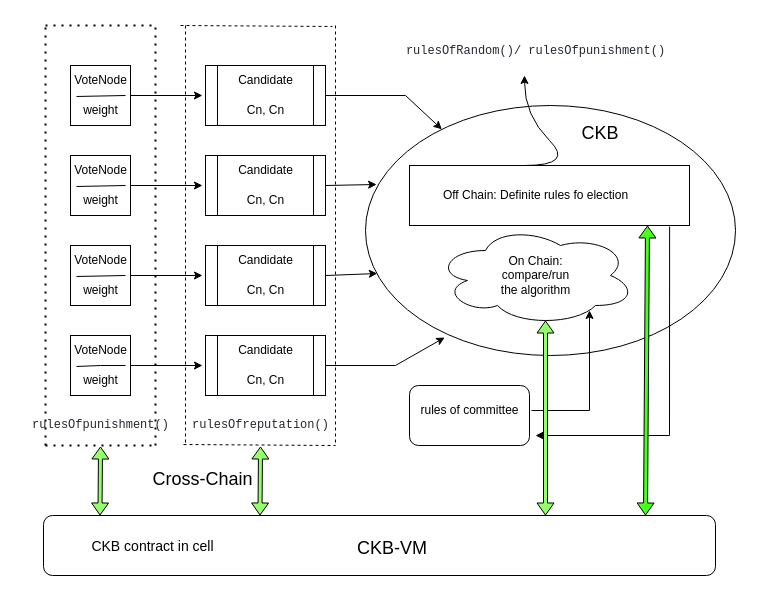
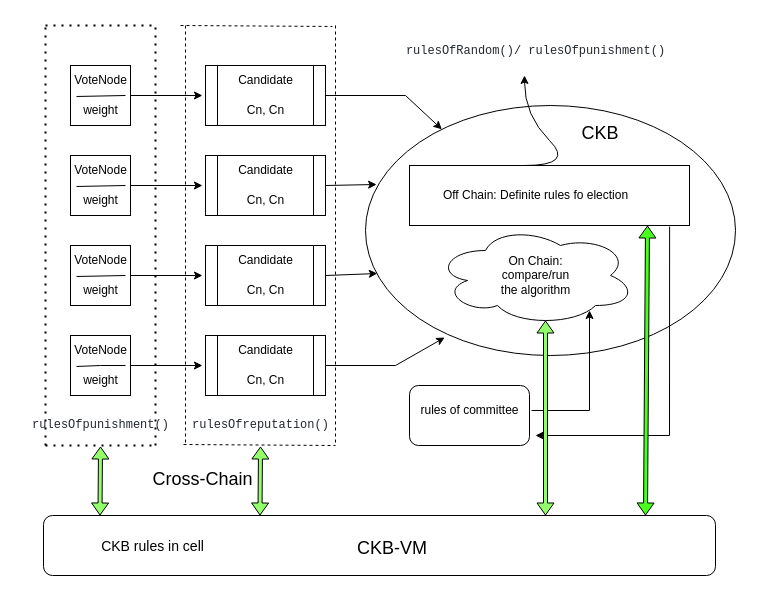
(153, 547) -> (153, 547)
